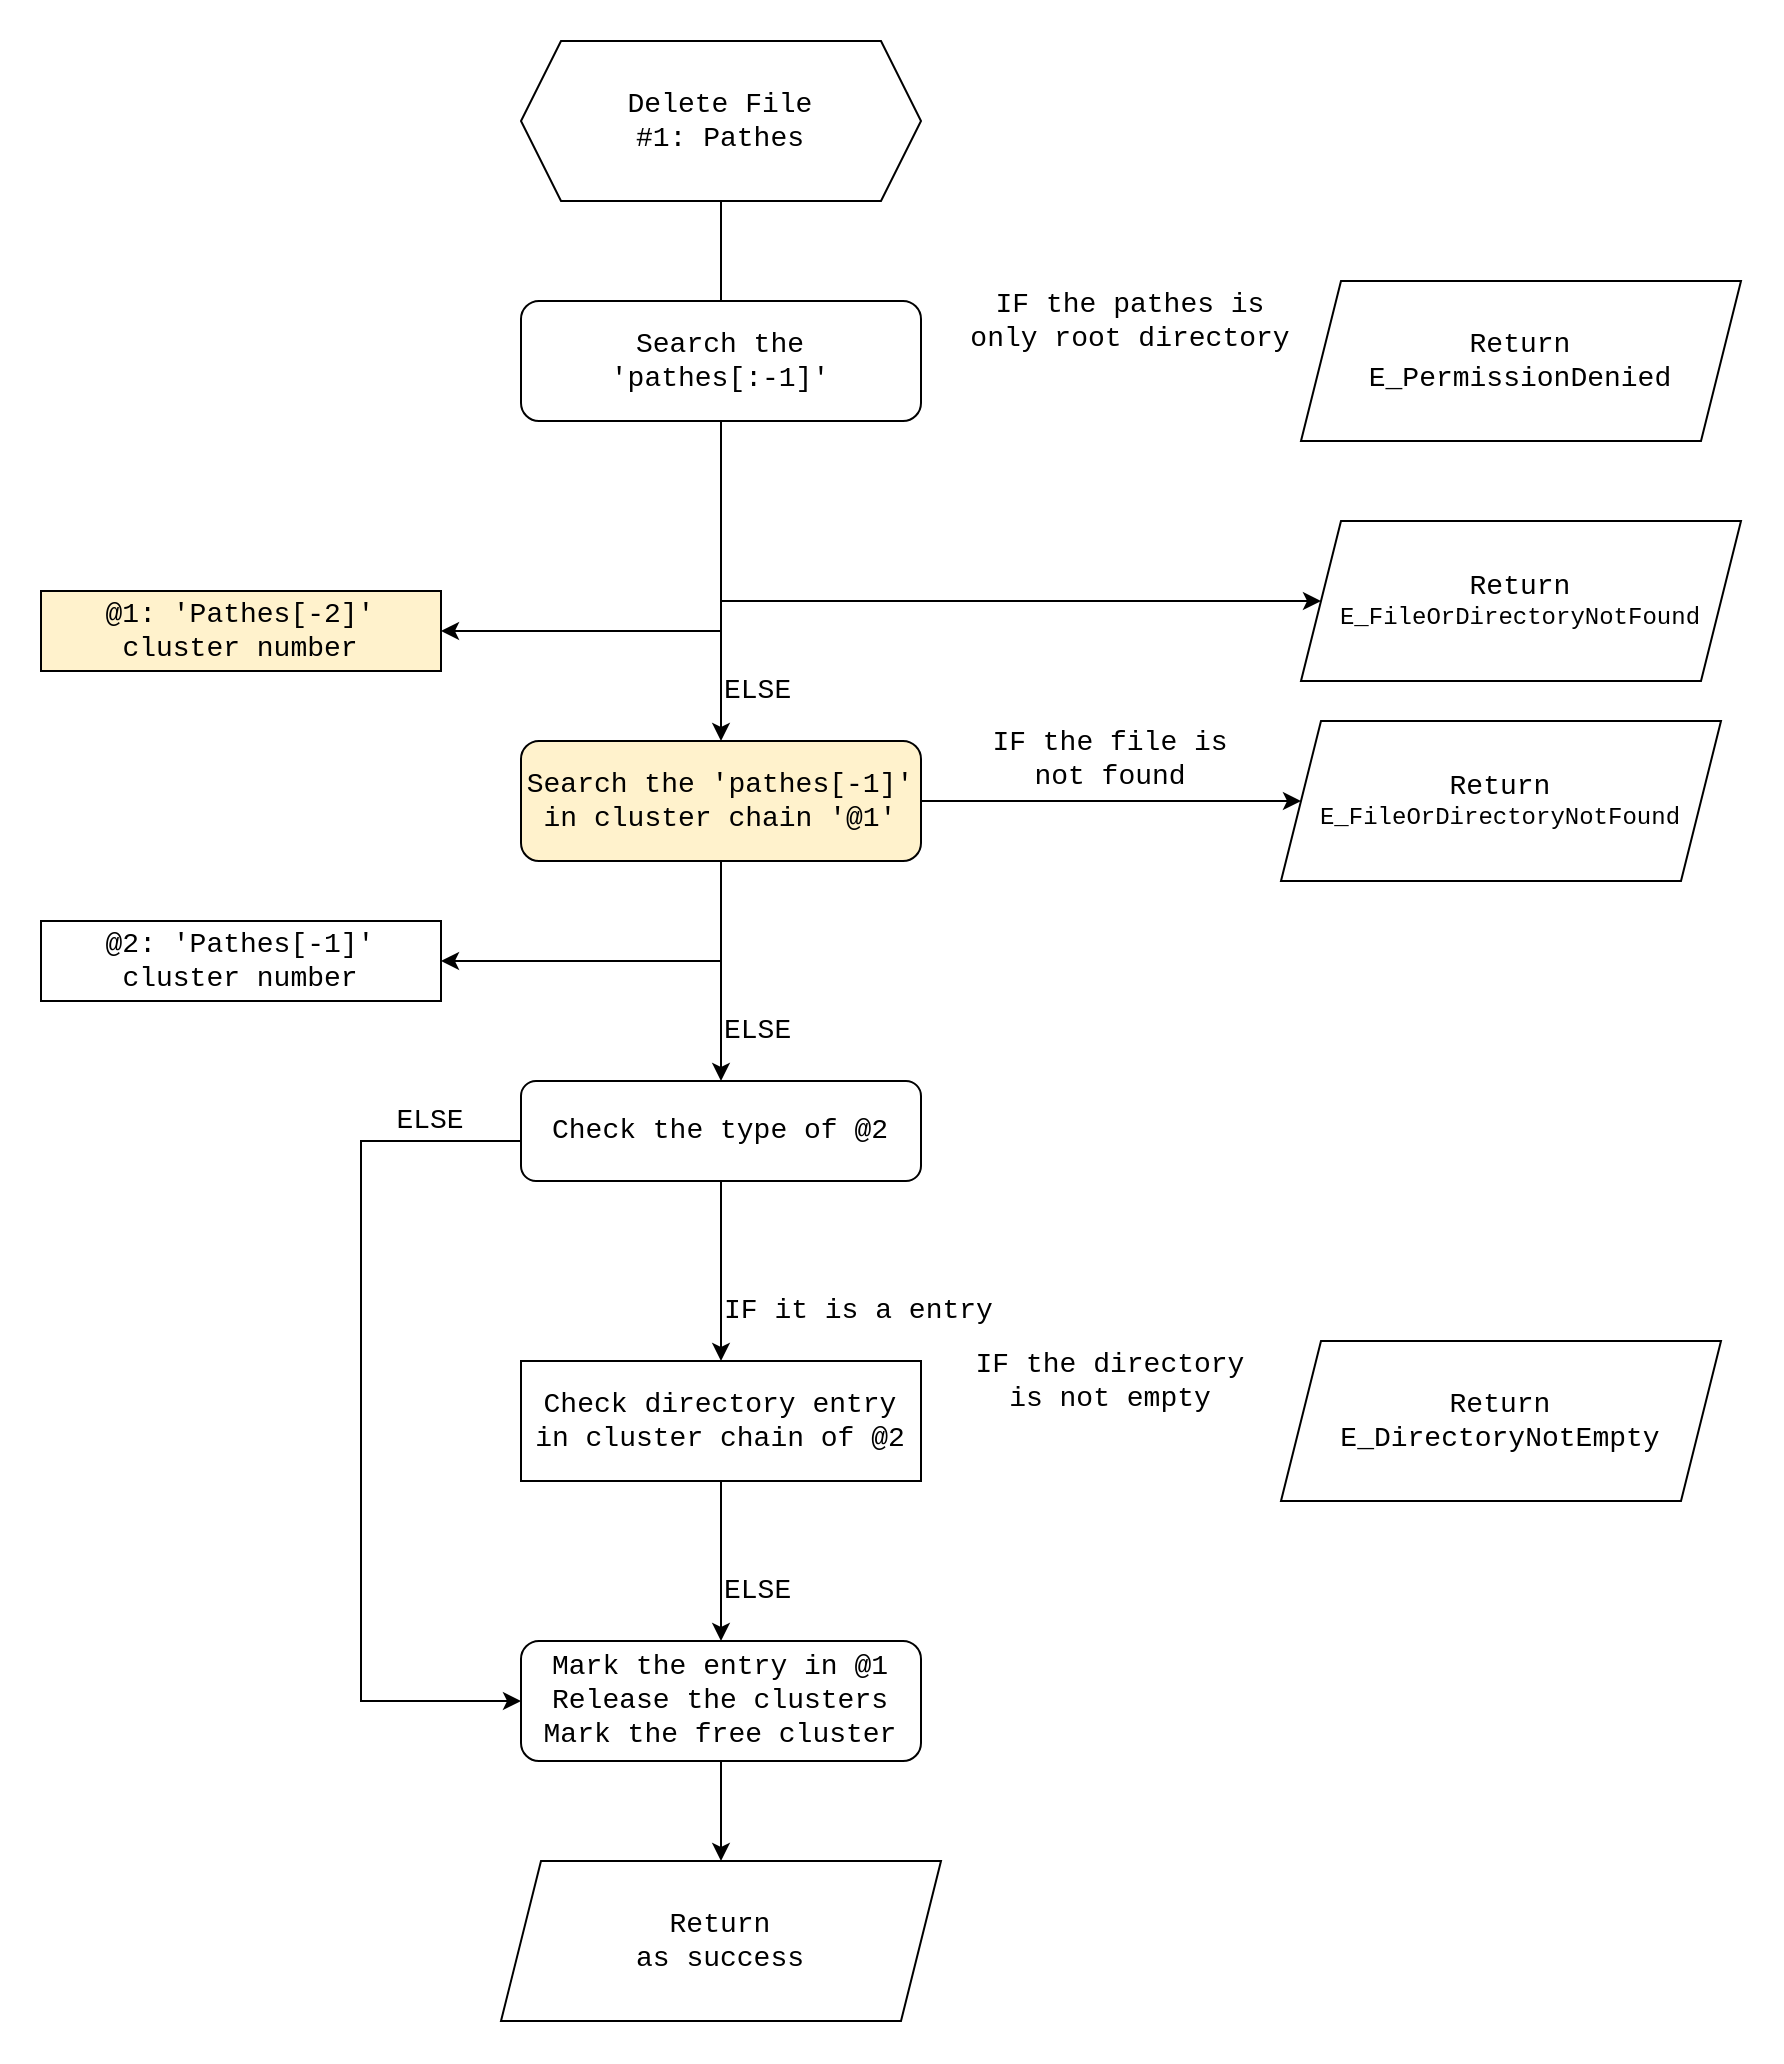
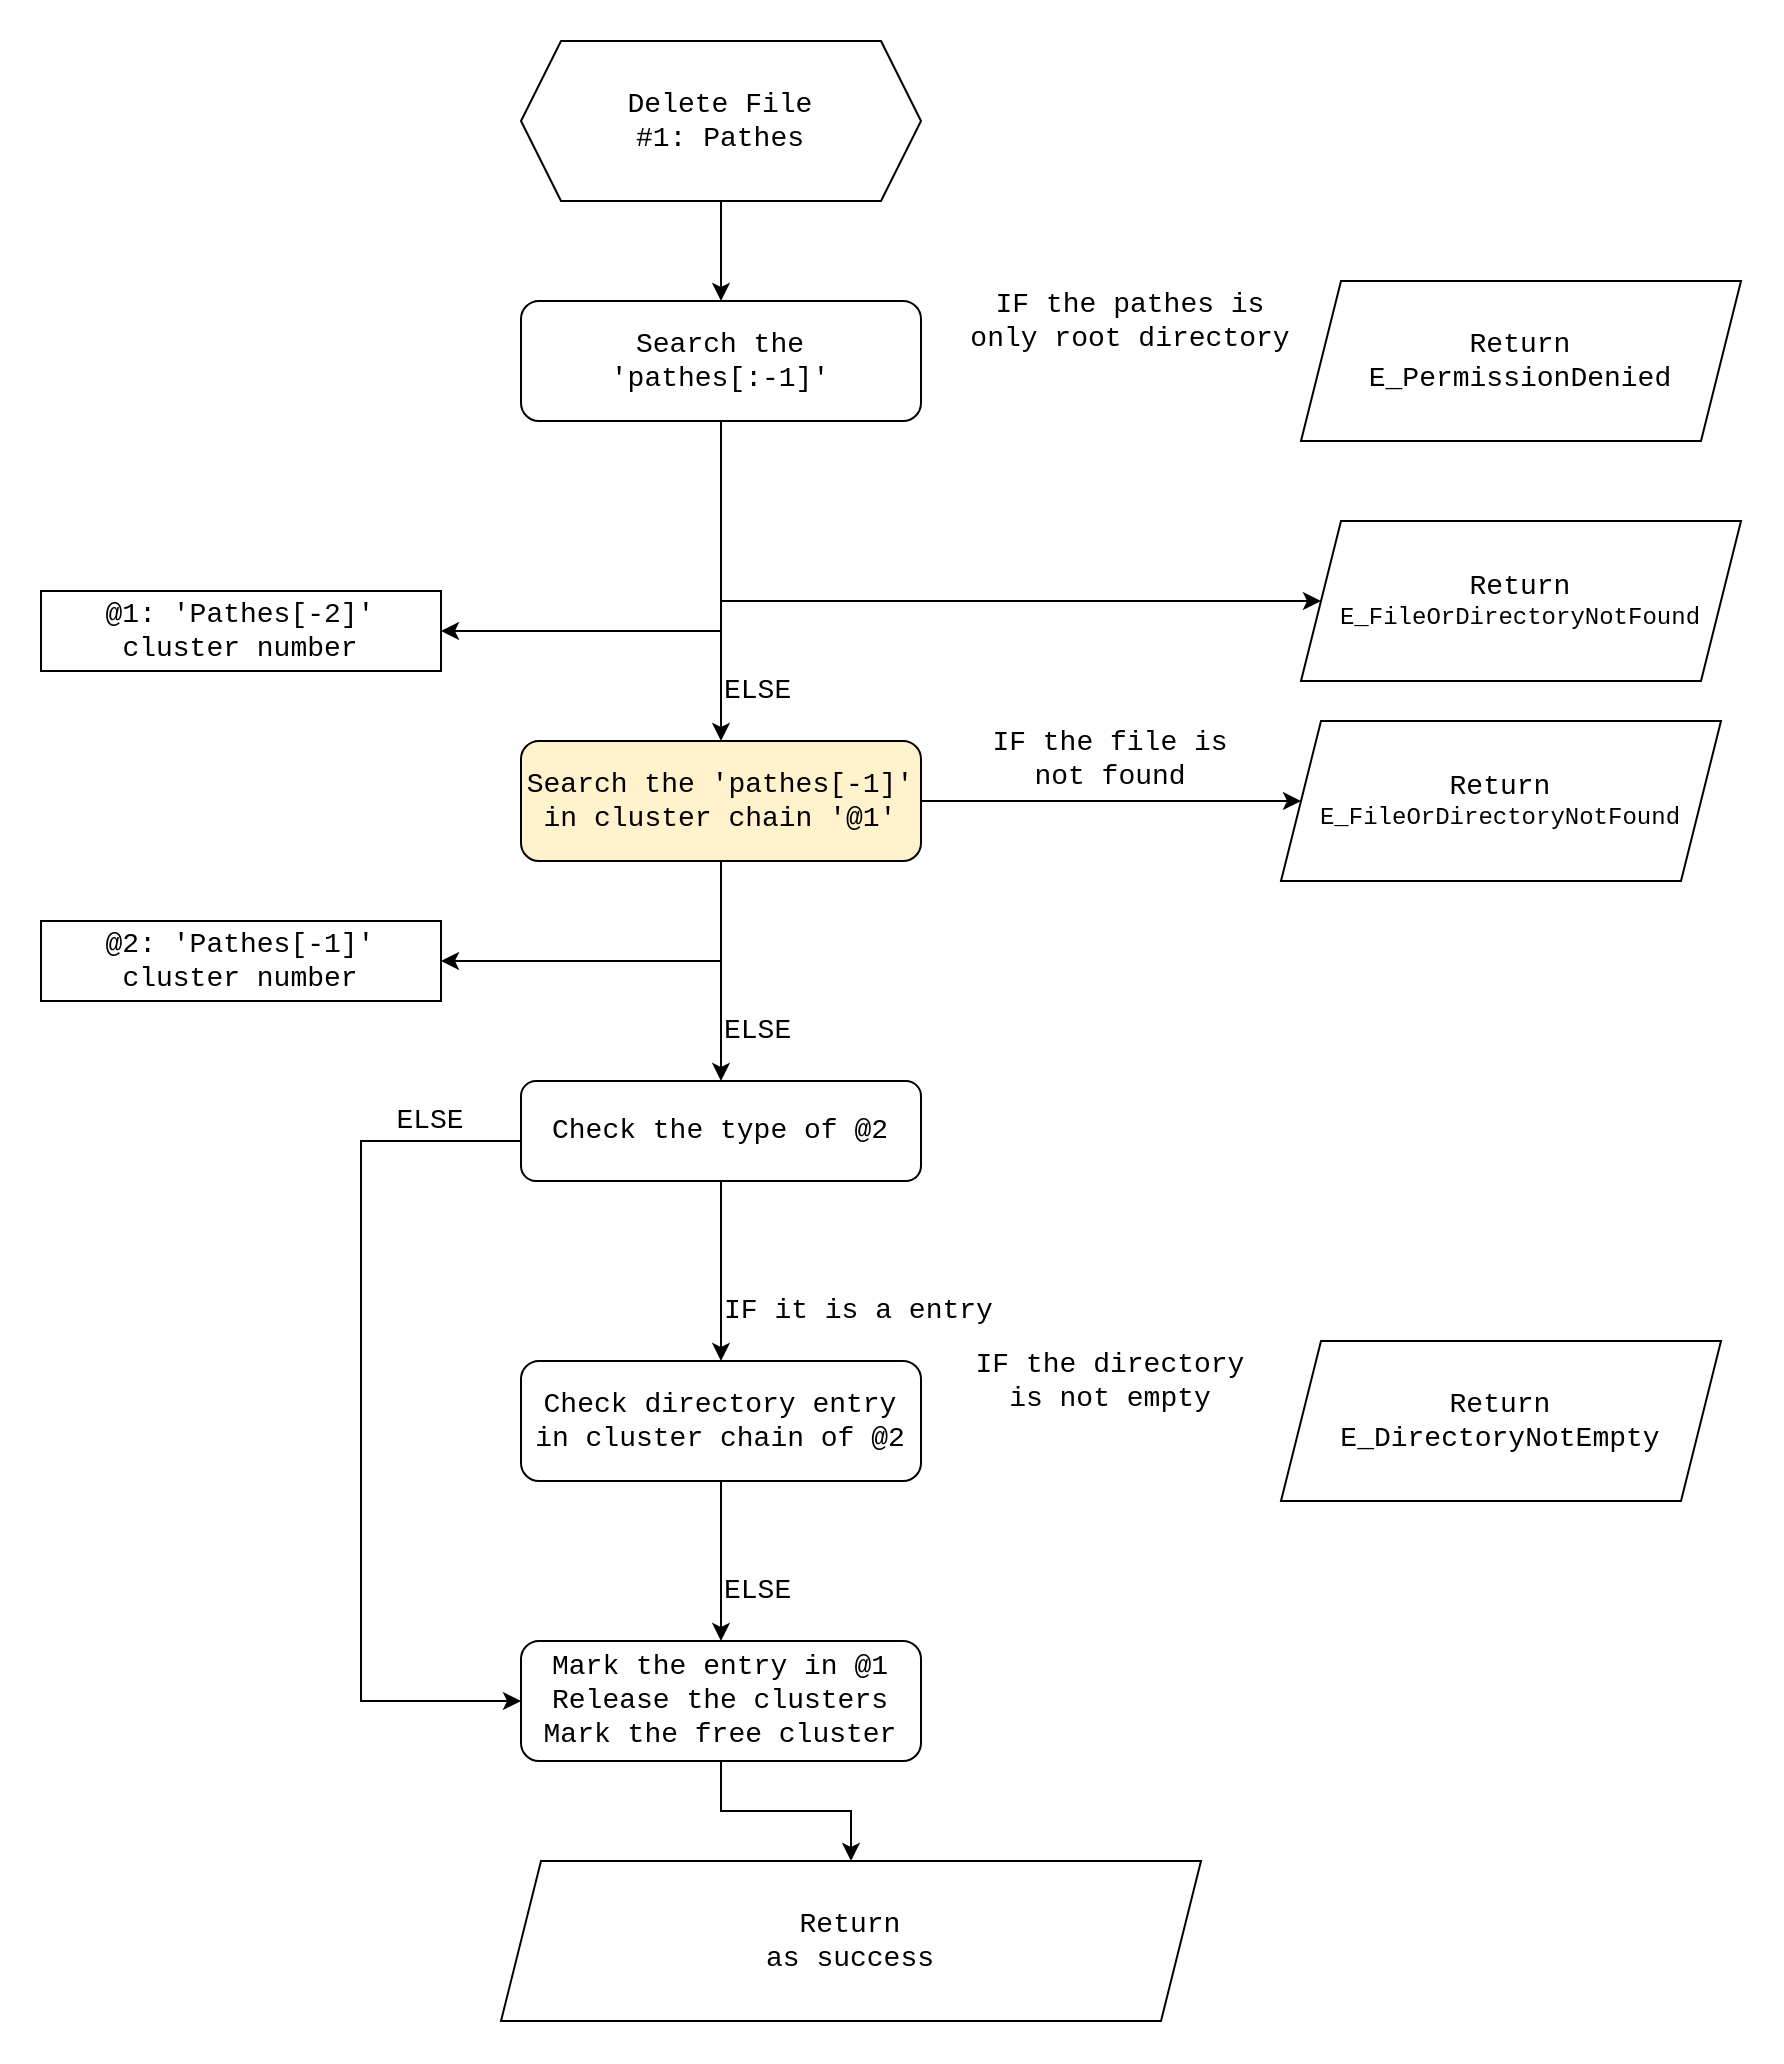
(721, 291) -> (721, 286)
(241, 631) -> (241, 631)
(721, 1421) -> (721, 1421)
(721, 1941) -> (851, 1941)
